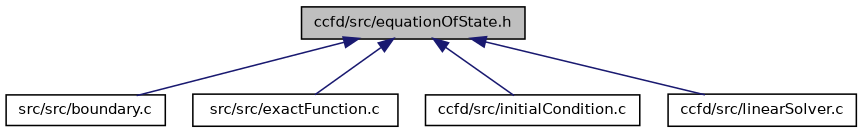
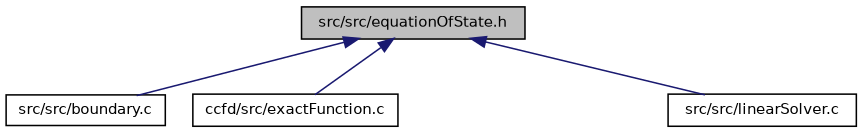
(413, 23) -> (413, 23)
(295, 110) -> (295, 110)
(533, 110) -> none
(762, 110) -> (762, 110)
